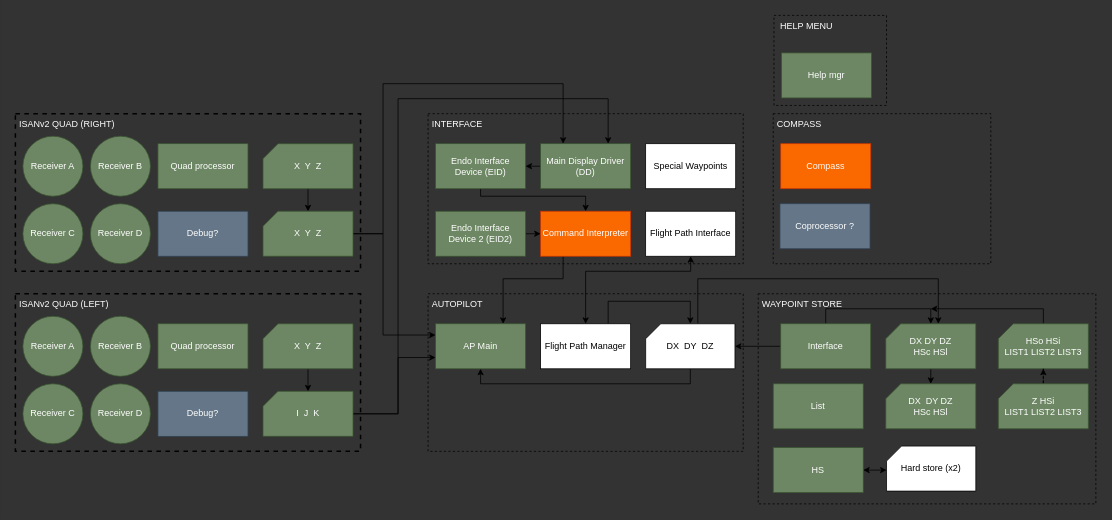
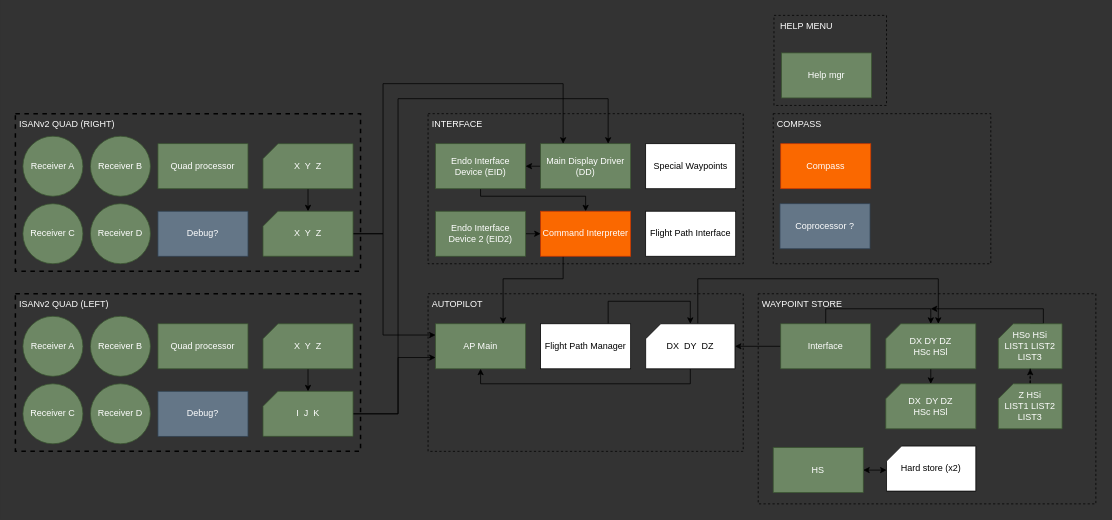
(619, 271) -> none
(1043, 346) -> (1030, 346)
(818, 406) -> none
(1043, 406) -> (1030, 406)
